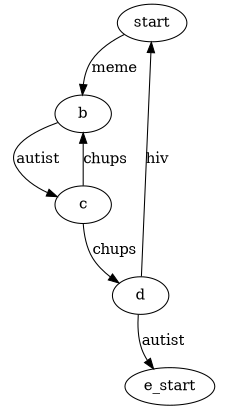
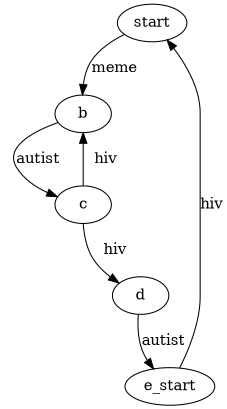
(106, 159) -> (106, 159)
(146, 165) -> (200, 207)
(115, 250) -> (115, 250)
